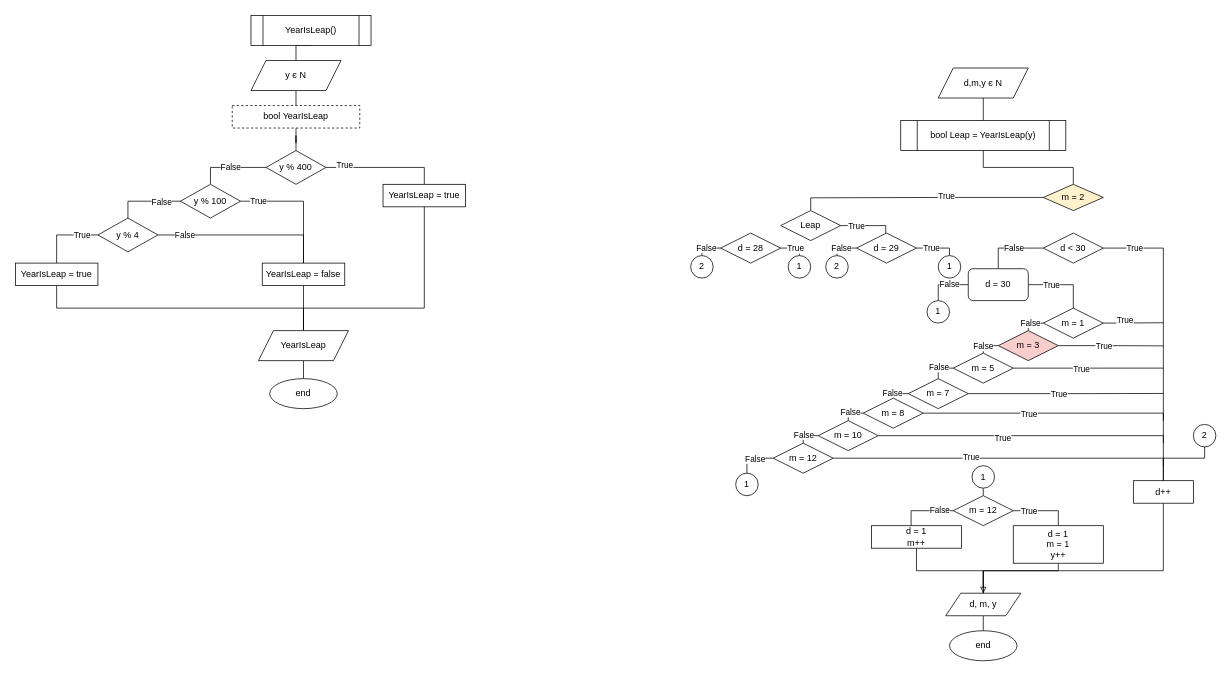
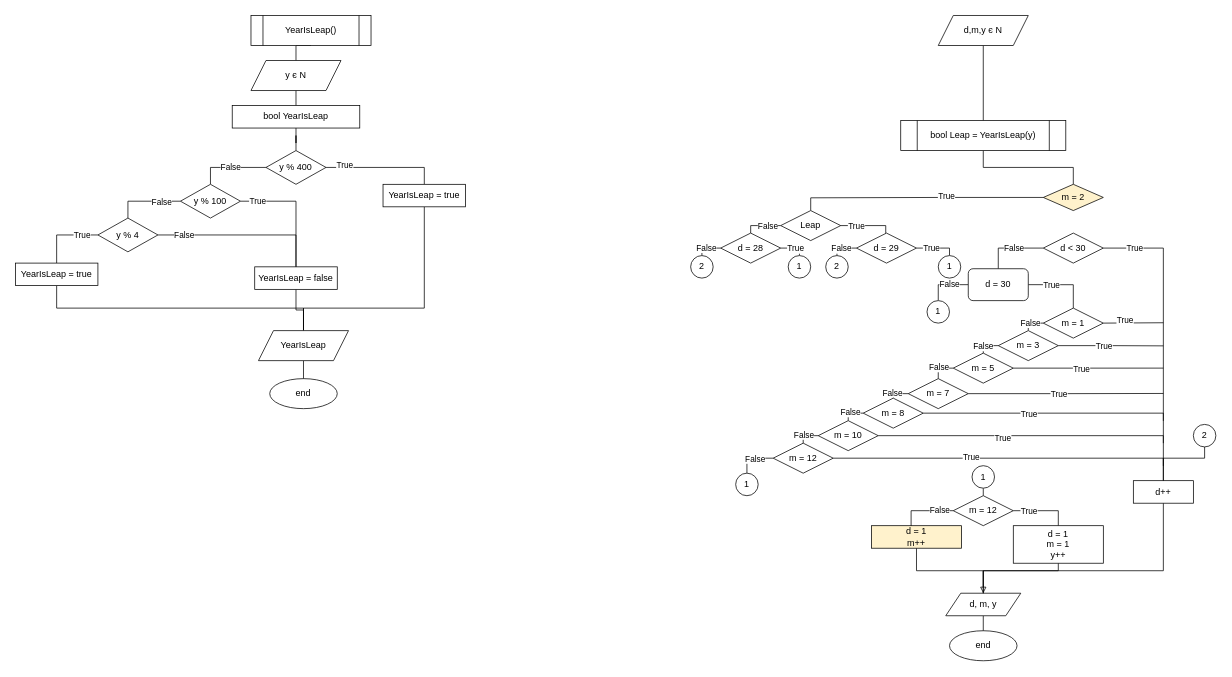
(983, 83) -> (983, 30)
(296, 117) -> (296, 117)
none -> (762, 225)
(303, 274) -> (296, 278)
(1028, 345) -> (1028, 345)
(916, 537) -> (916, 537)
